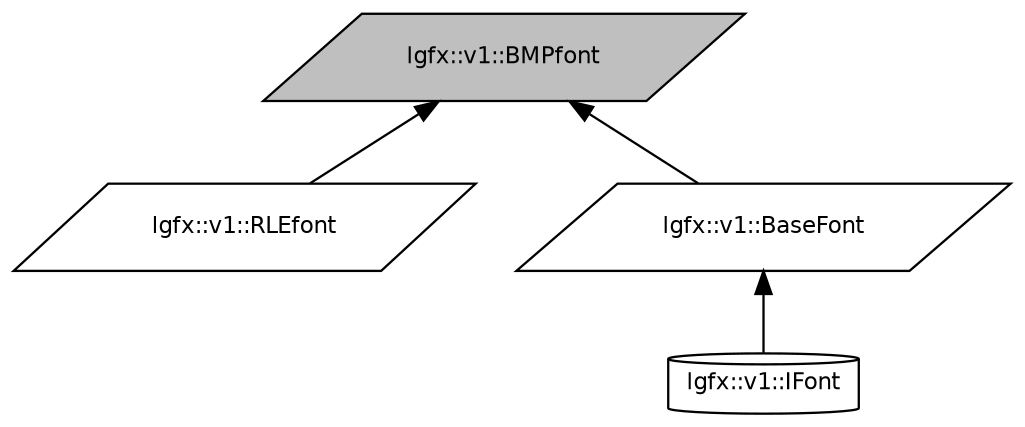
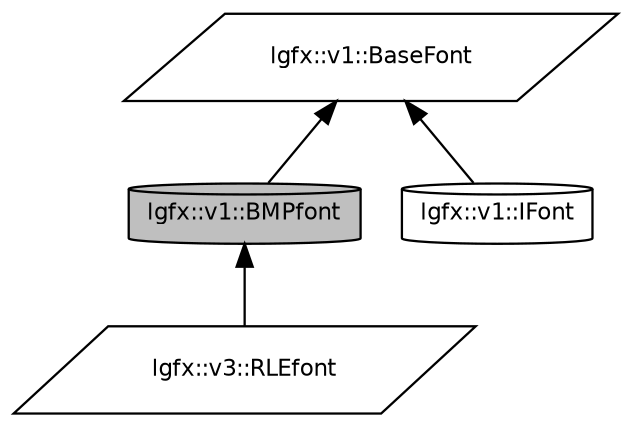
(504, 57) -> (245, 214)
(644, 149) -> (295, 151)
(245, 227) -> (245, 370)
